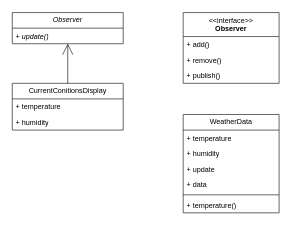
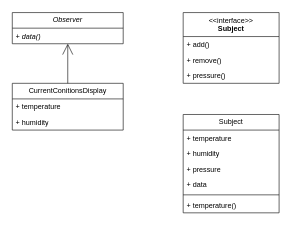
(231, 25) -> (231, 25)
(35, 36) -> (31, 36)
(206, 76) -> (210, 76)
(231, 122) -> (231, 122)
(202, 170) -> (206, 170)
